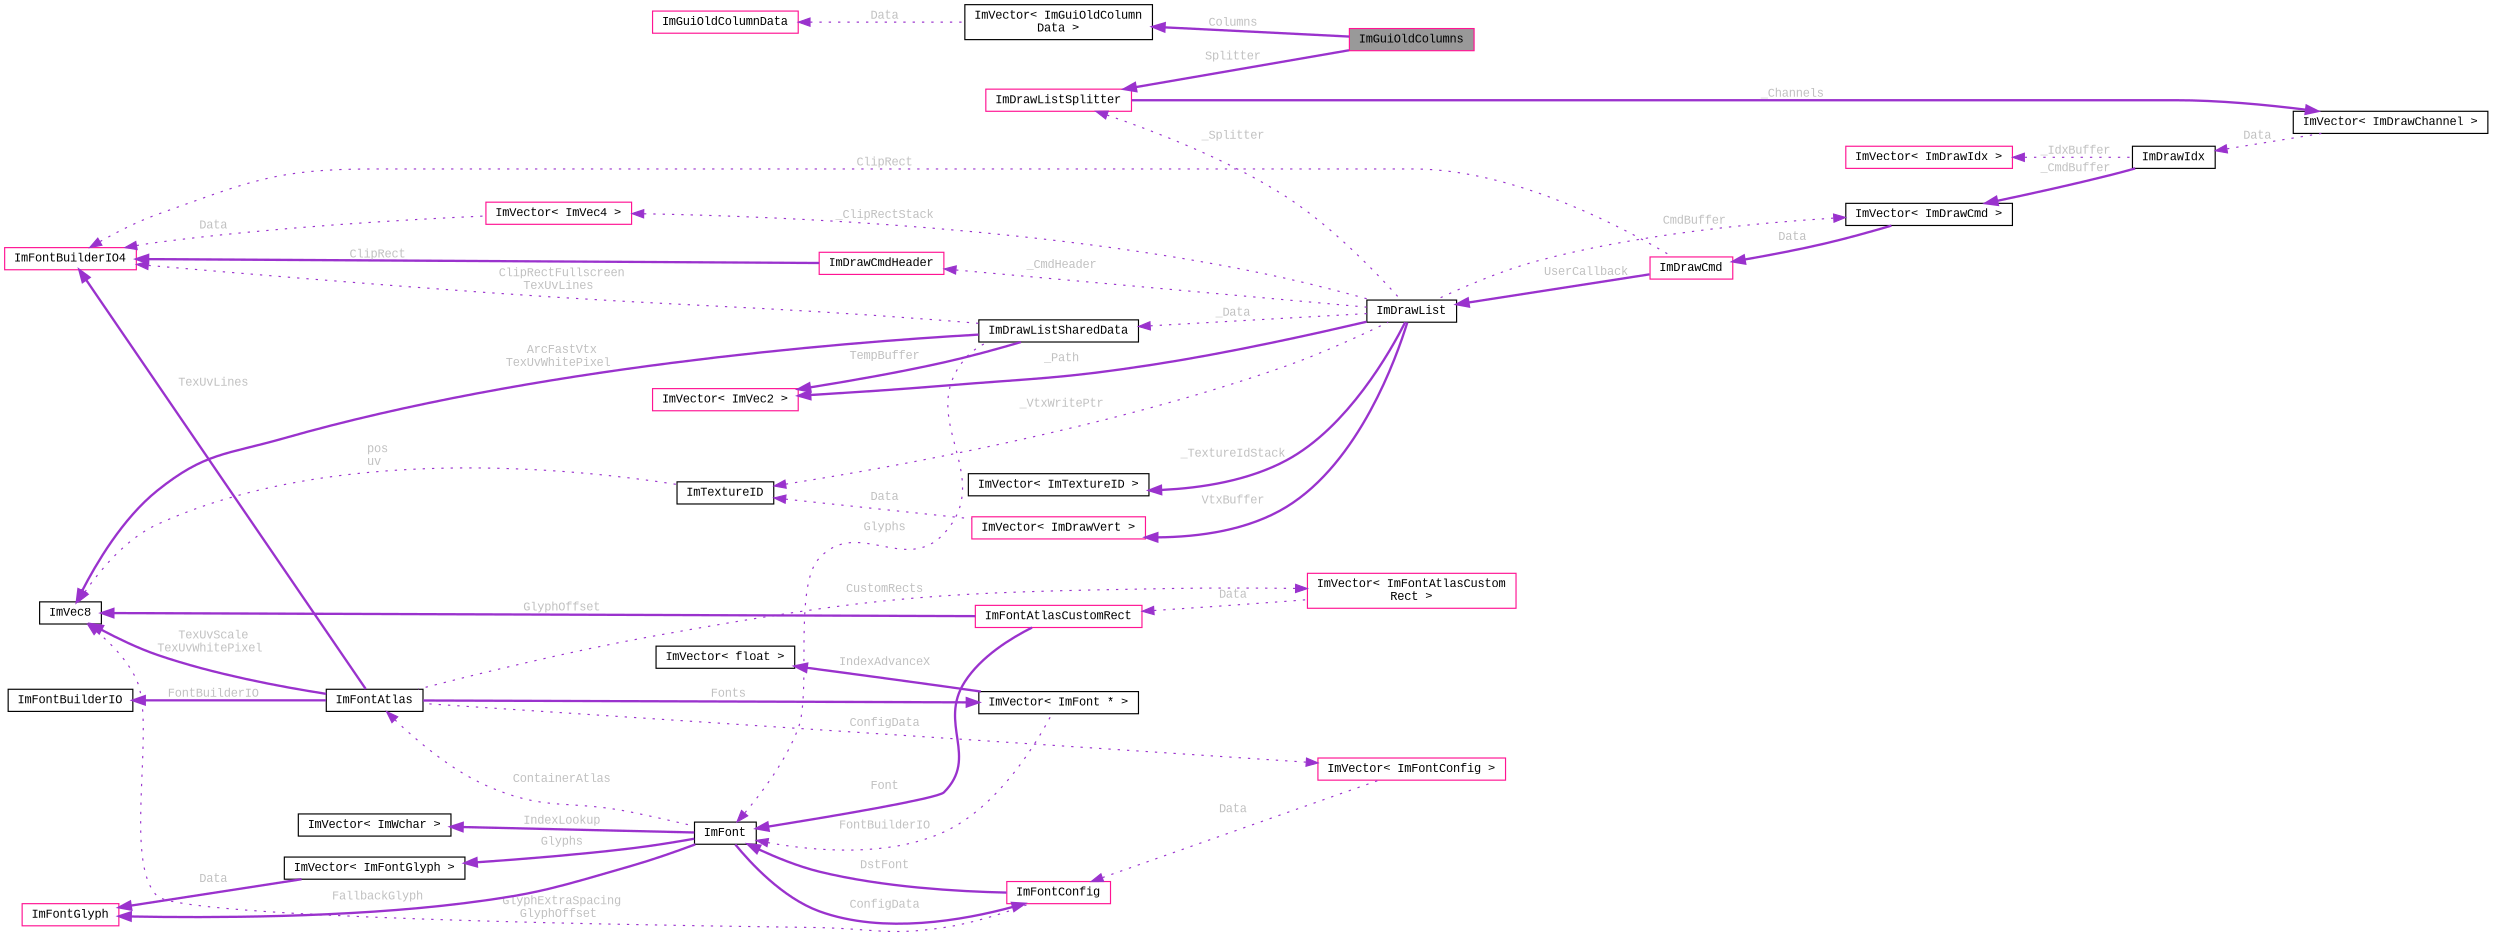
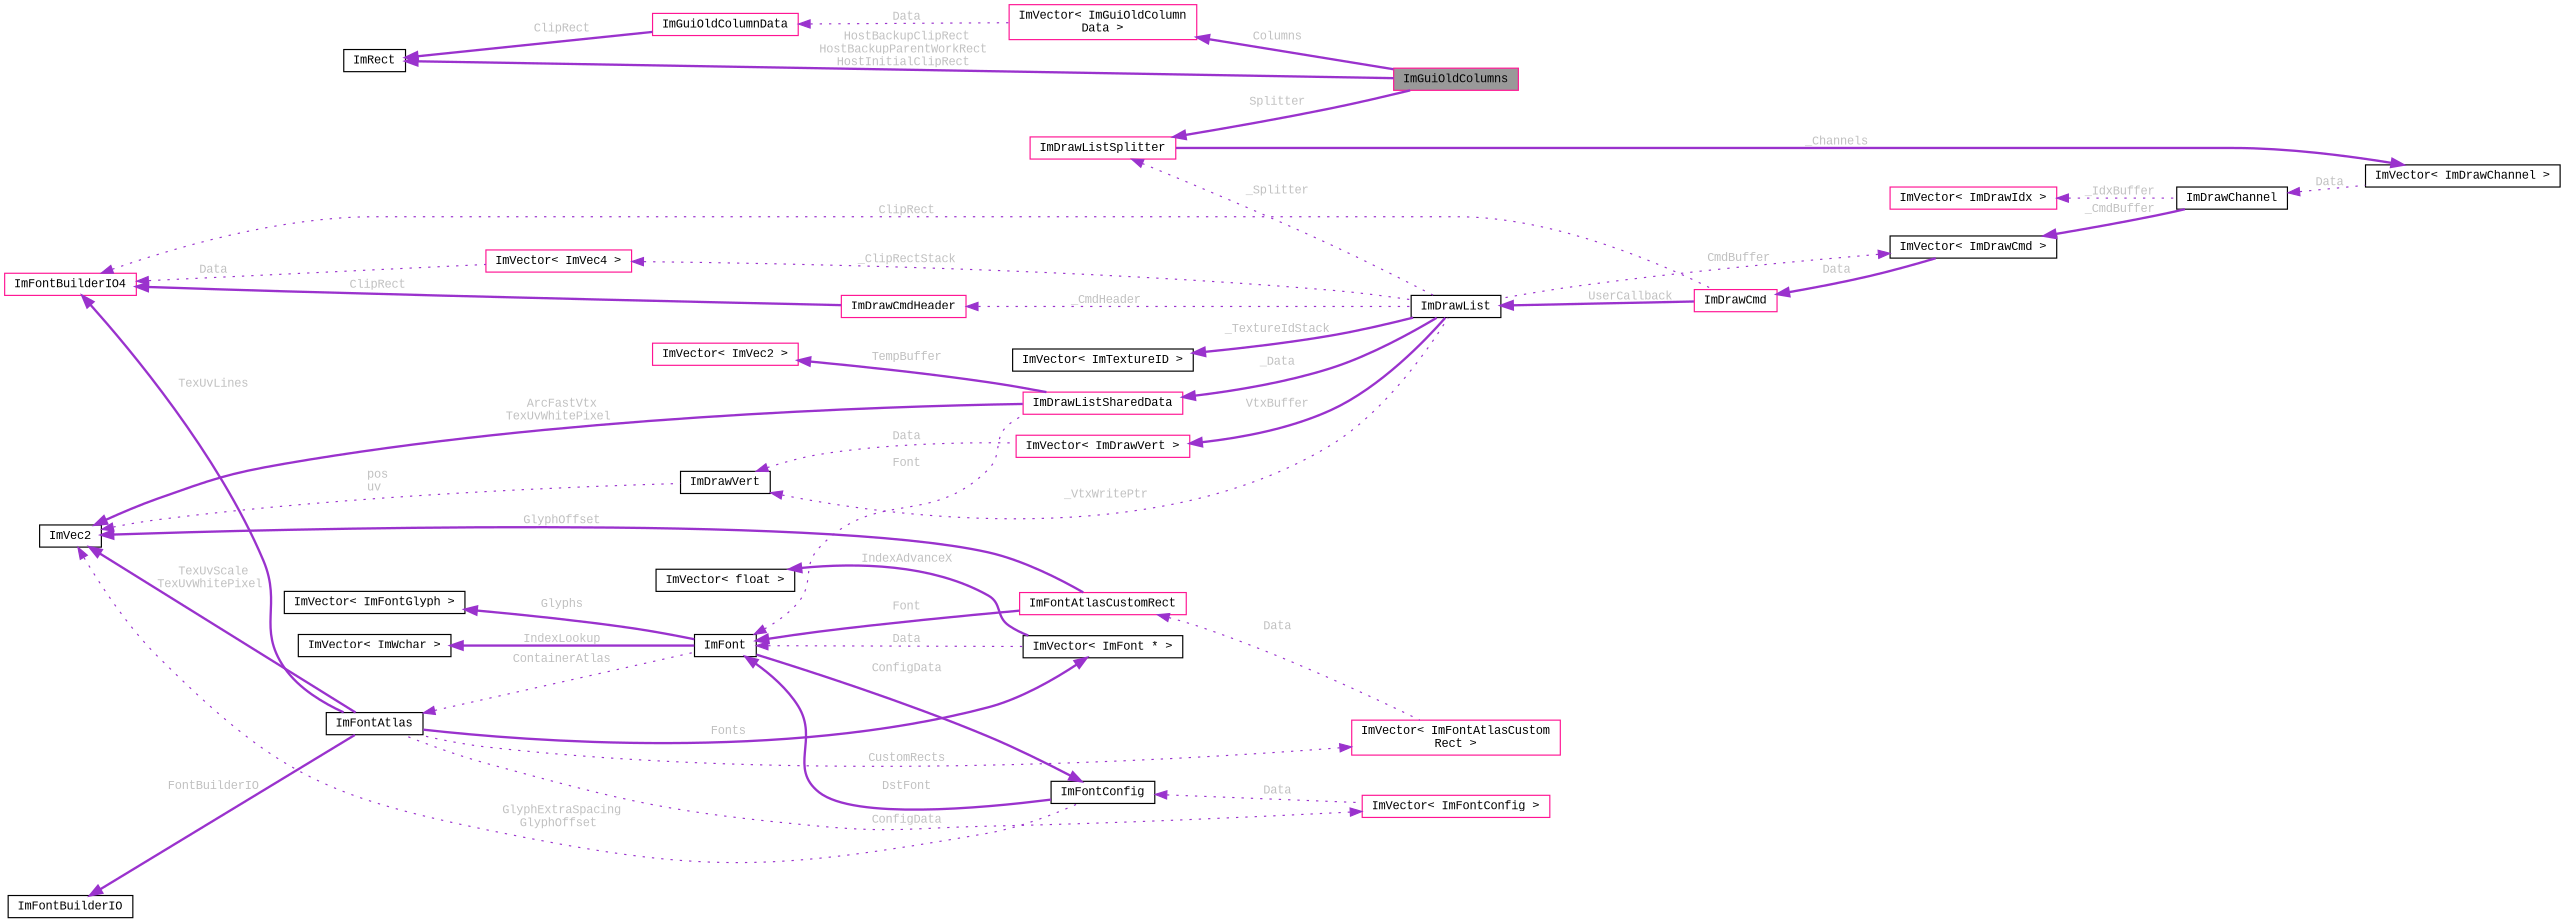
(1059, 22) -> (1103, 22)
none -> (375, 61)
(2174, 157) -> (2232, 198)
(563, 298) -> none
(1259, 320) -> (1321, 371)
(1059, 331) -> (1103, 403)
(1090, 373) -> none
(725, 493) -> (725, 482)
(882, 527) -> (904, 463)
(70, 613) -> (70, 536)
(882, 826) -> (904, 639)
(1059, 893) -> (1103, 792)
(70, 915) -> none
